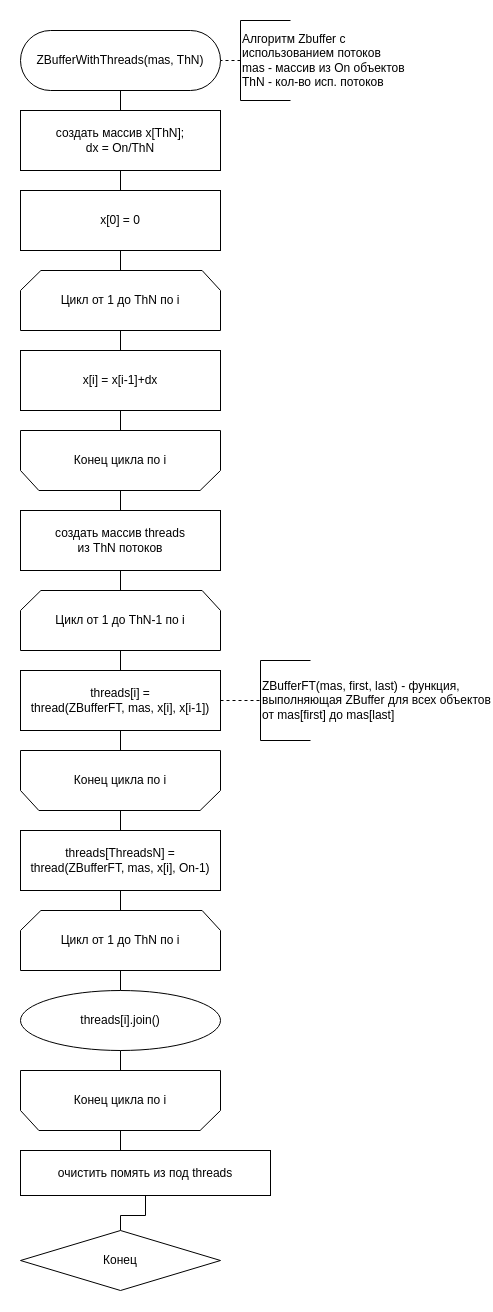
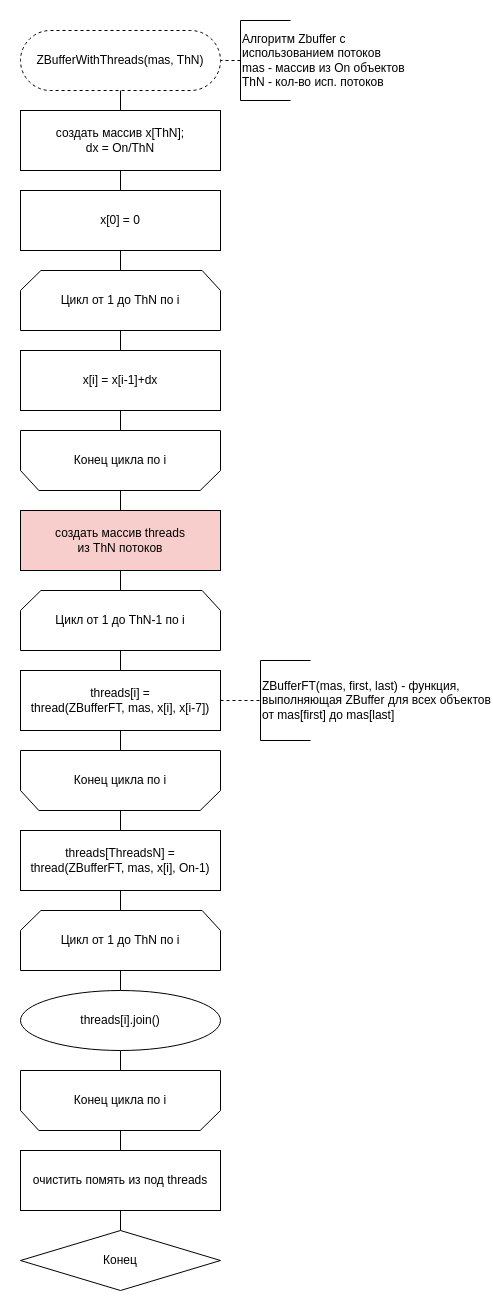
(121, 61) -> (121, 61)
(121, 541) -> (121, 541)
(121, 701) -> (121, 701)
(146, 1173) -> (121, 1181)
